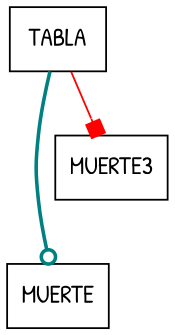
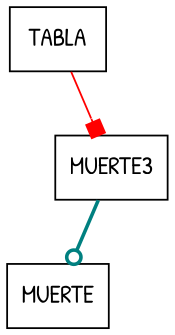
(36, 160) -> (87, 225)
